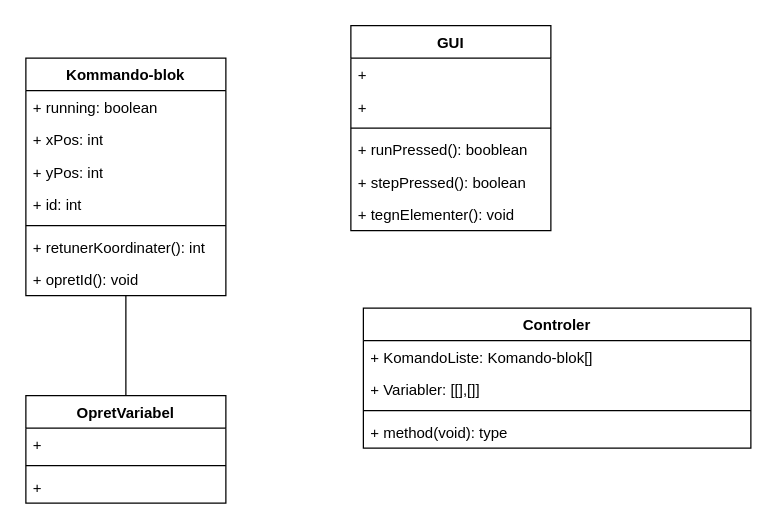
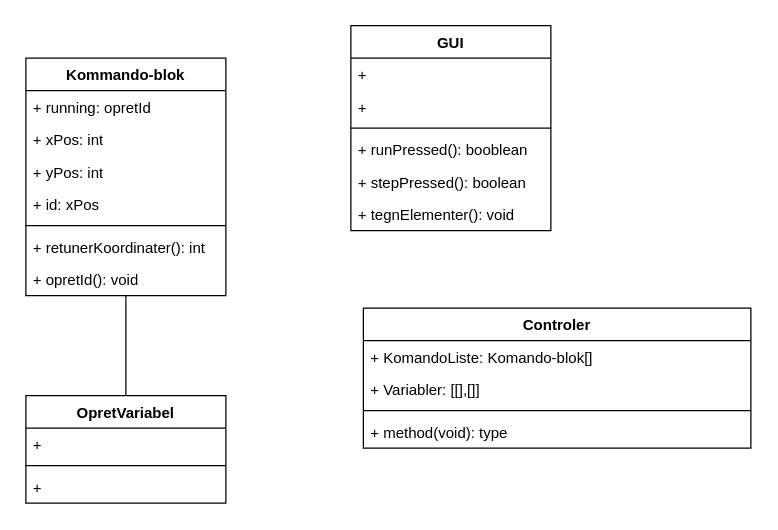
(99, 108) -> (101, 108)
(61, 206) -> (67, 206)
